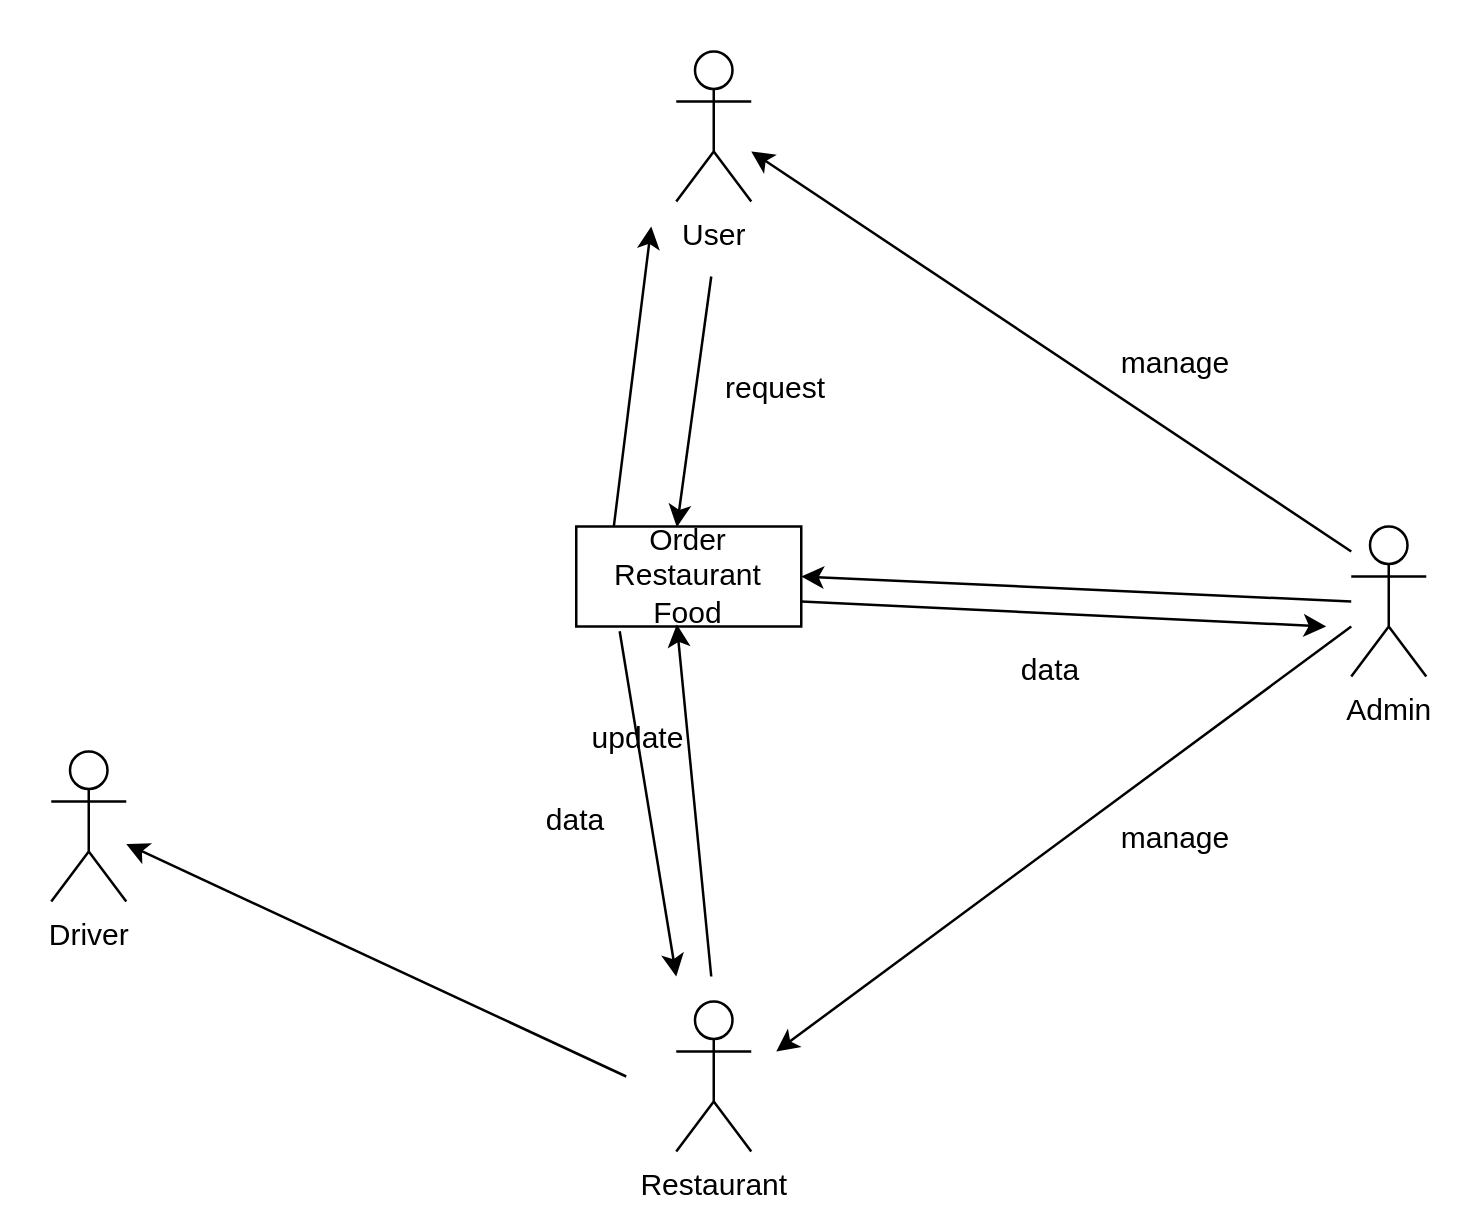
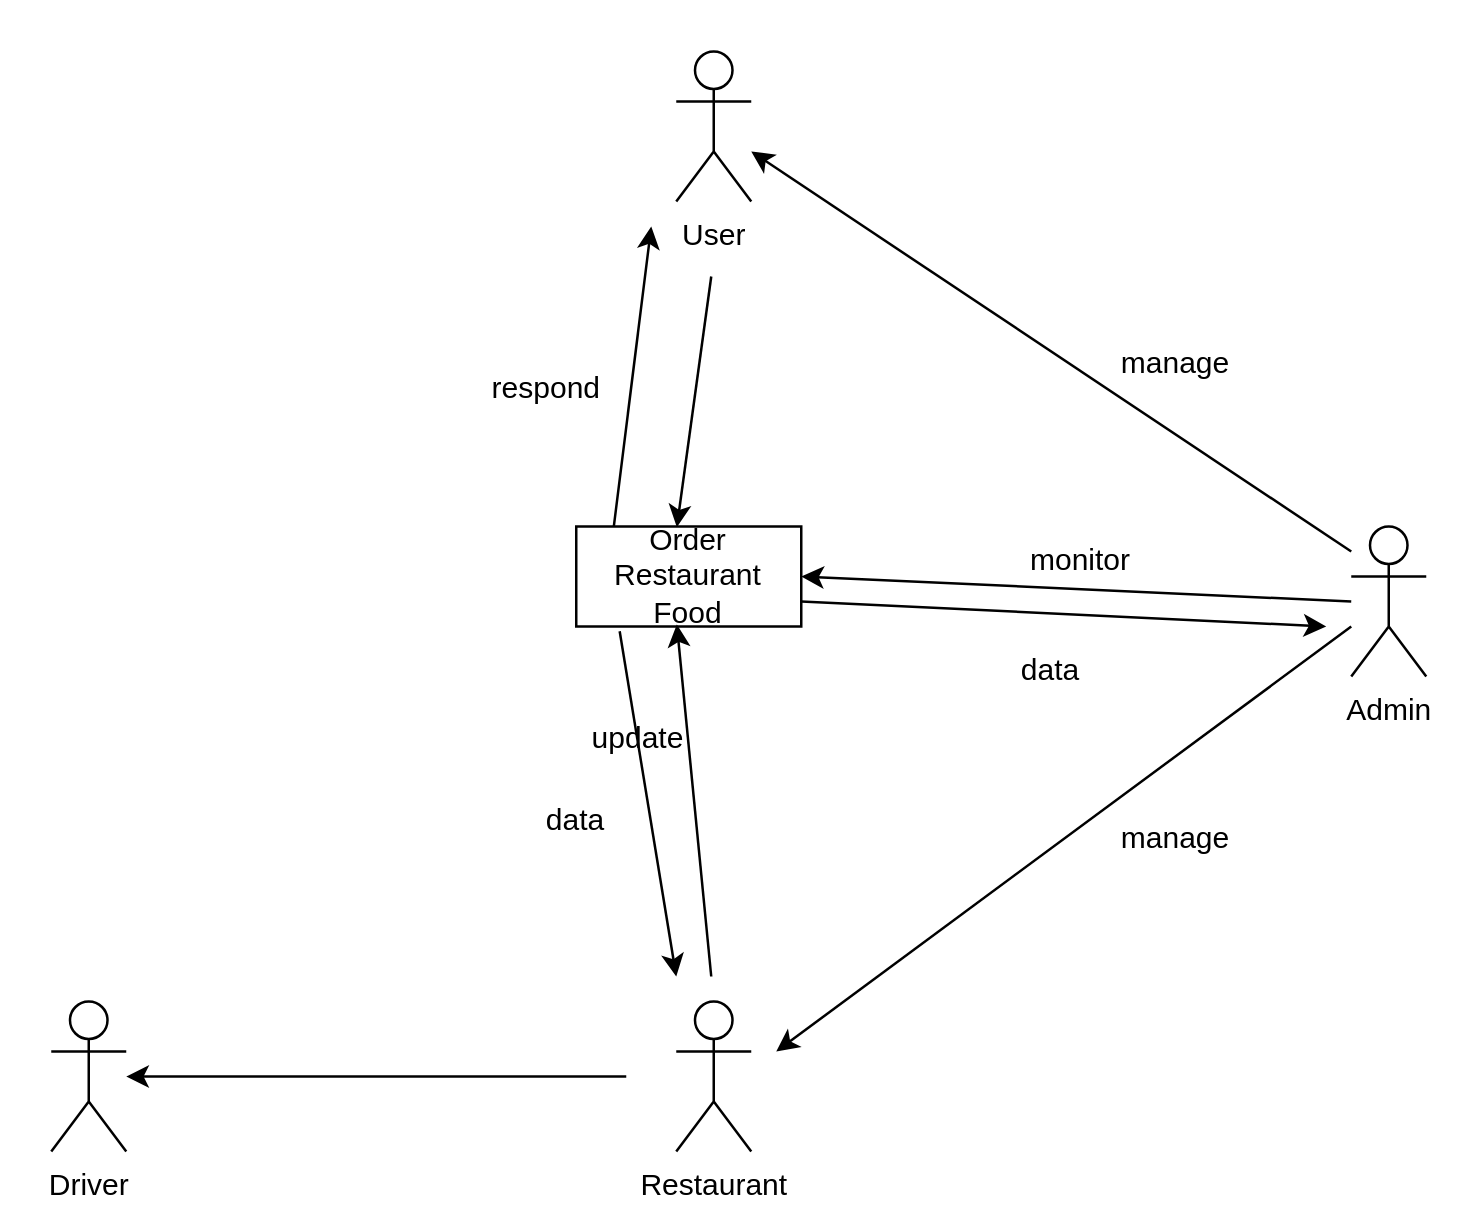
none -> (551, 389)
(776, 389) -> none
none -> (1114, 576)
(89, 826) -> (89, 1076)
